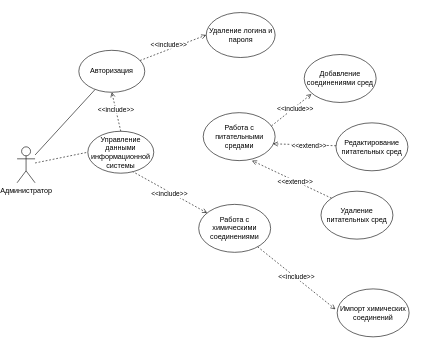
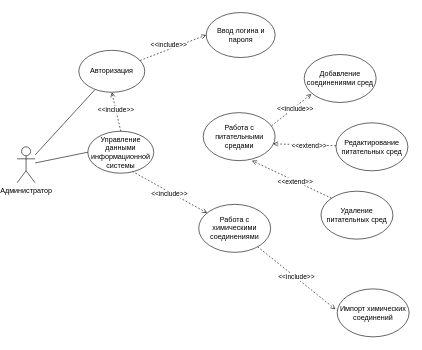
(241, 35) -> (241, 35)
(61, 158) -> (61, 158)
